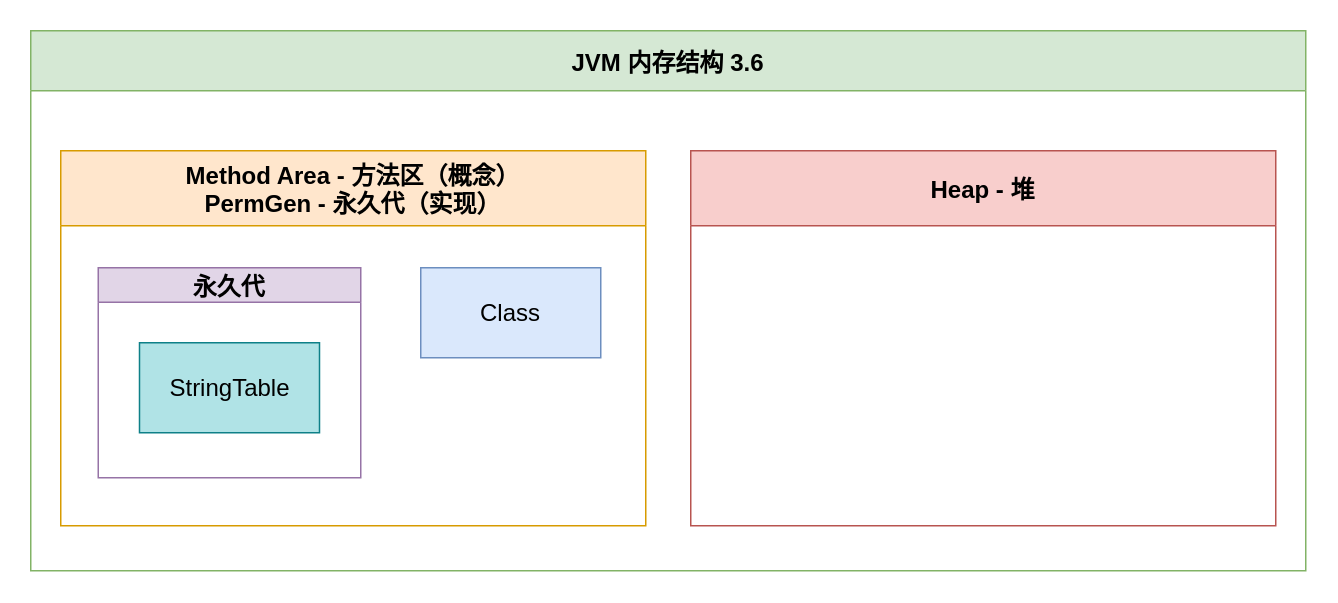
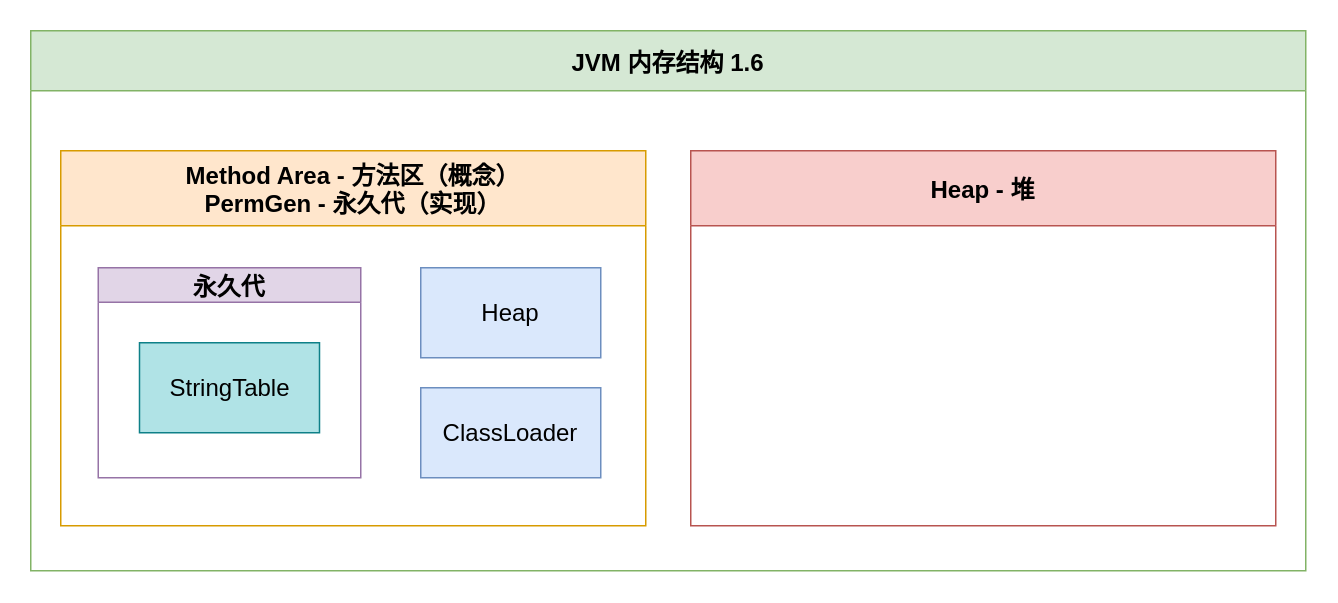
(668, 63) -> (668, 63)
(511, 313) -> (511, 313)
none -> (511, 433)
